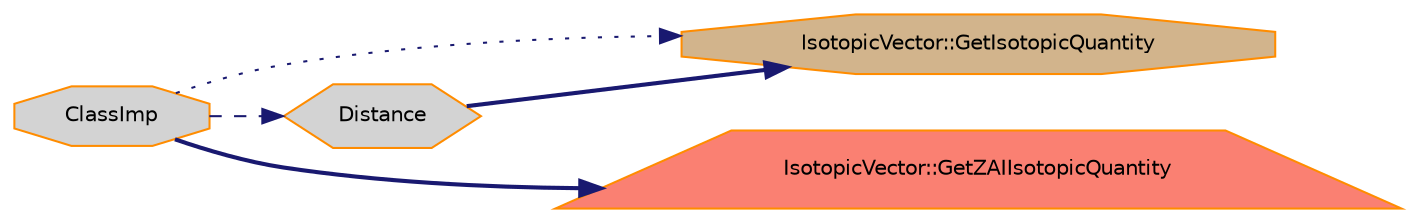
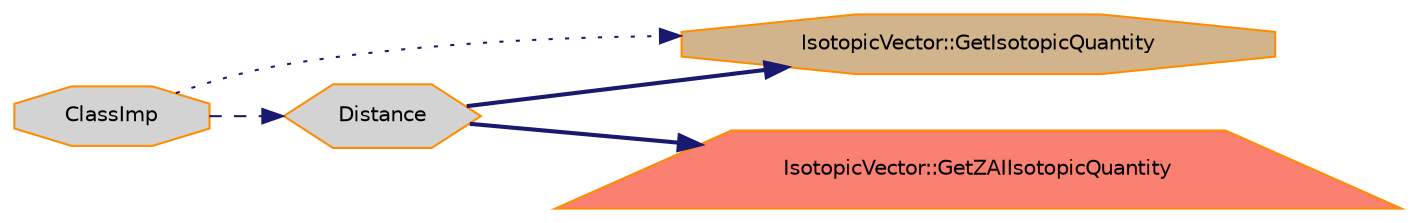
(375, 178) -> (574, 133)
